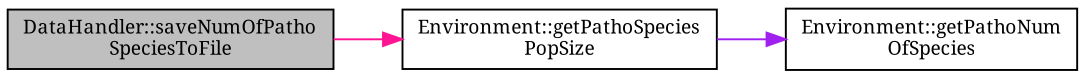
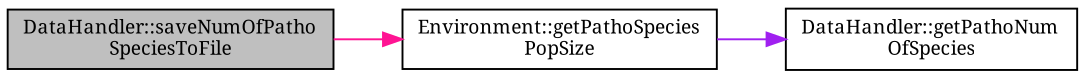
(932, 39) -> (932, 39)
